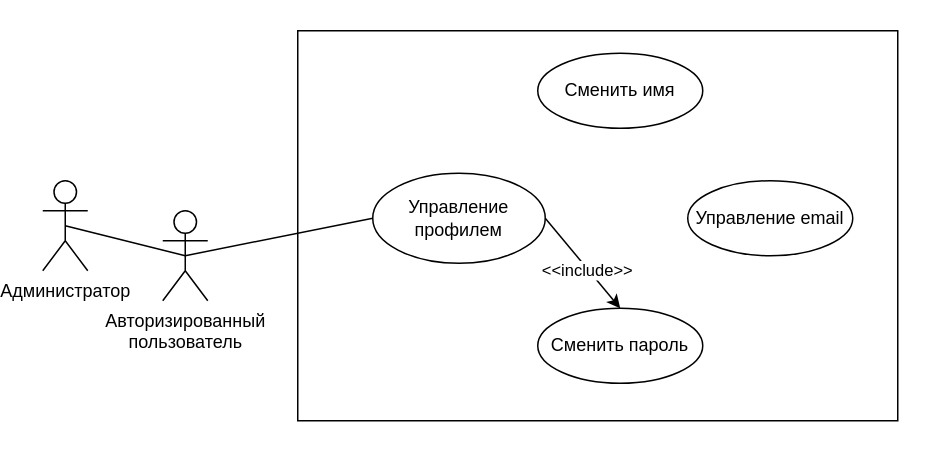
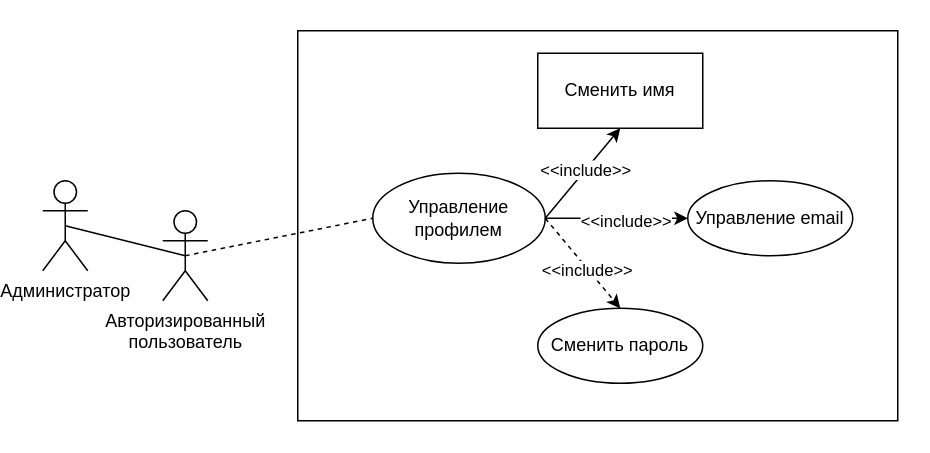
(620, 91) -> (620, 91)
none -> (581, 176)
none -> (614, 218)
(279, 237) -> (279, 237)
(564, 241) -> (564, 241)
